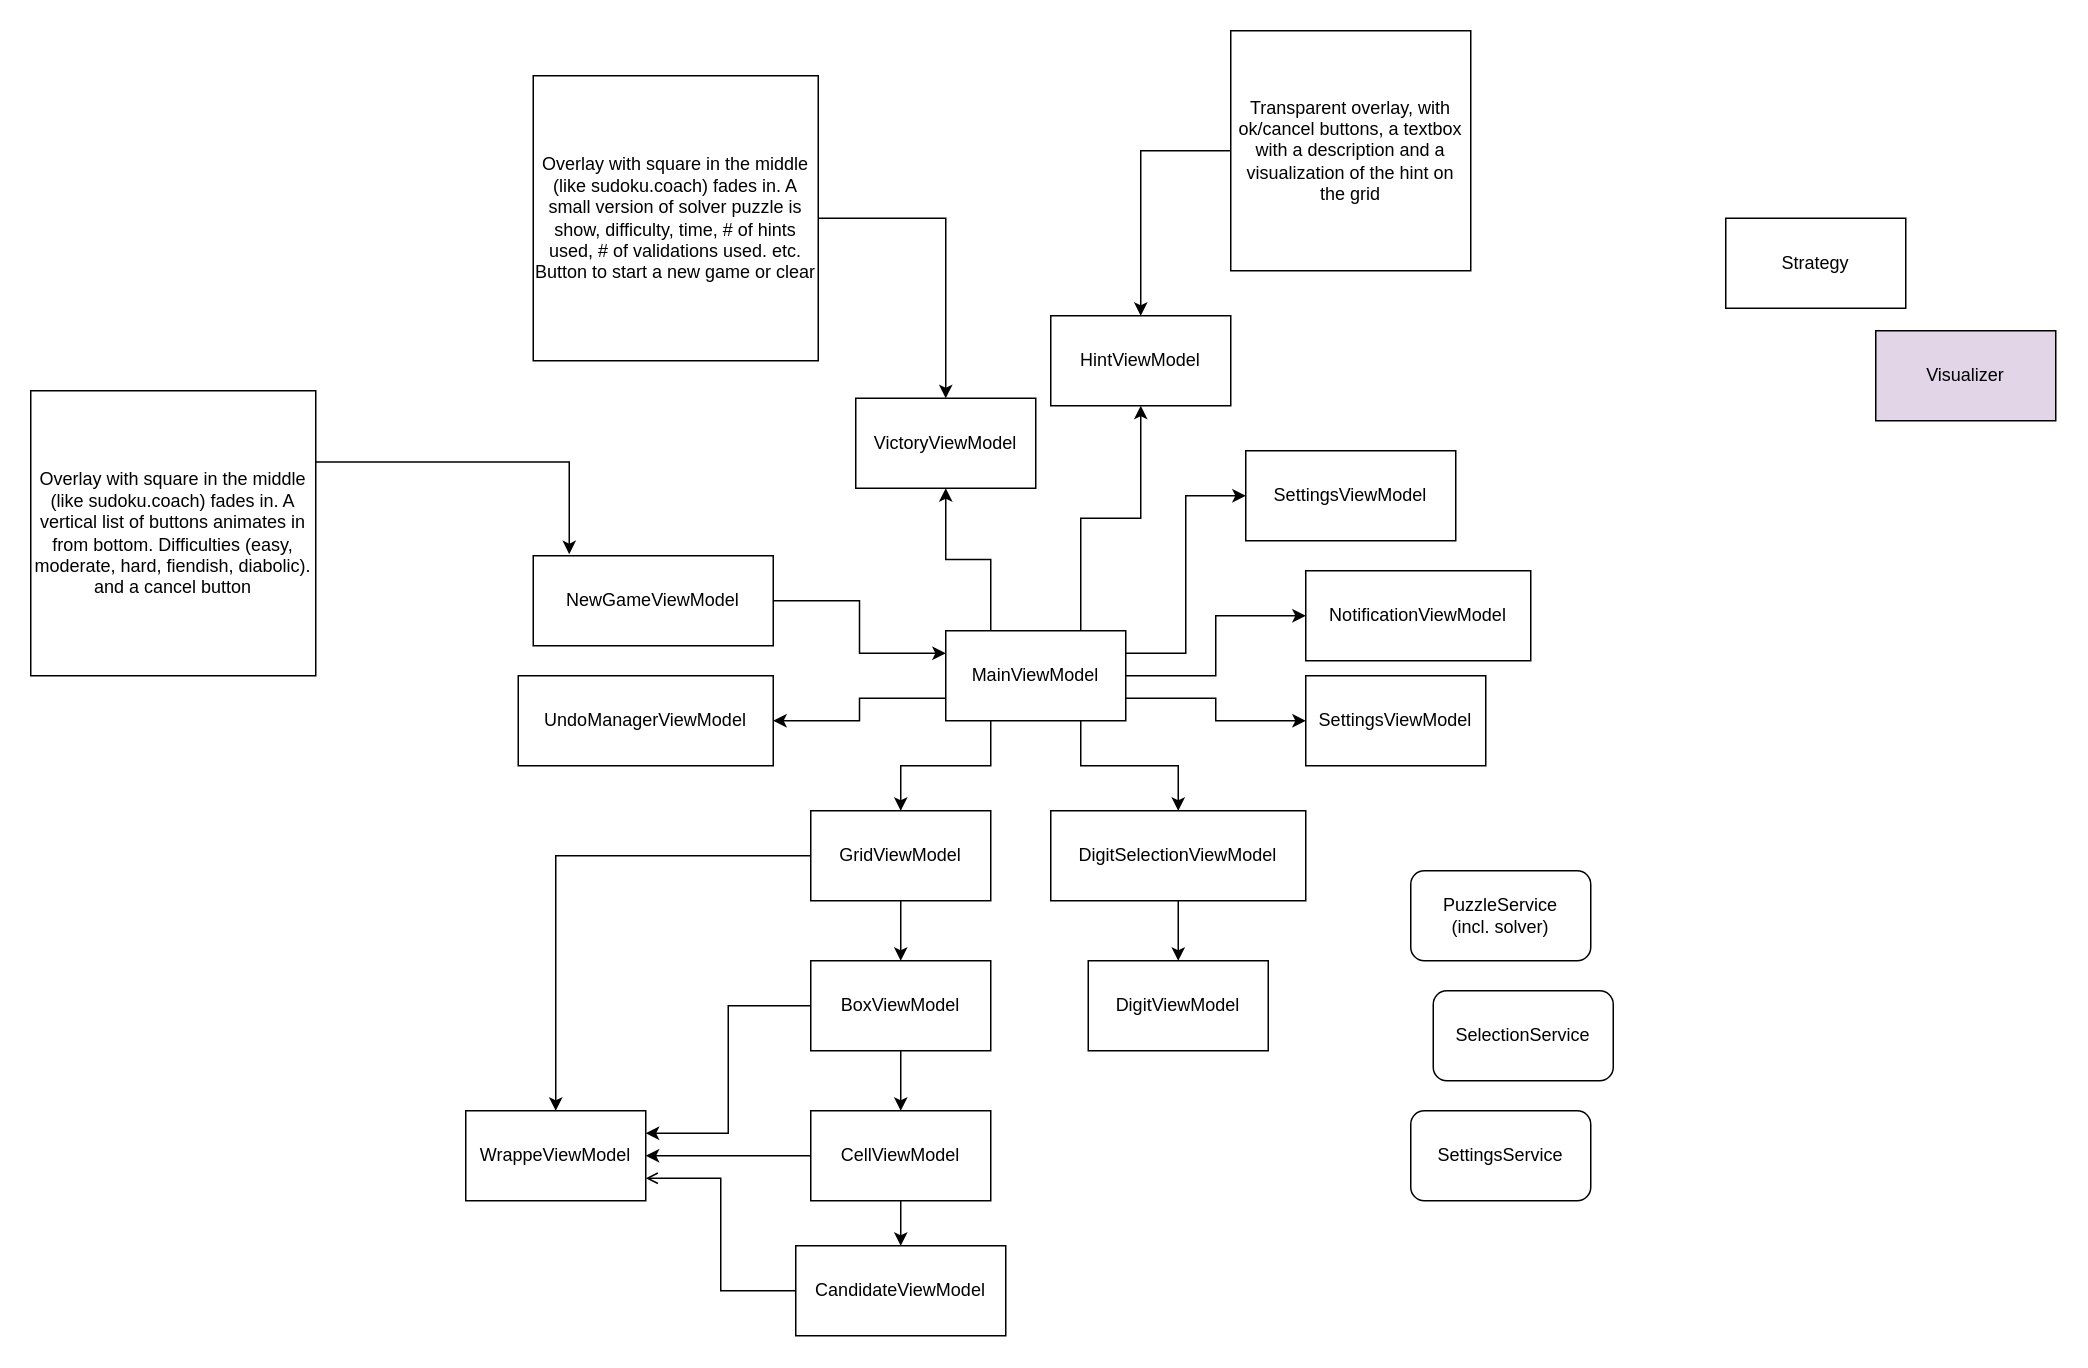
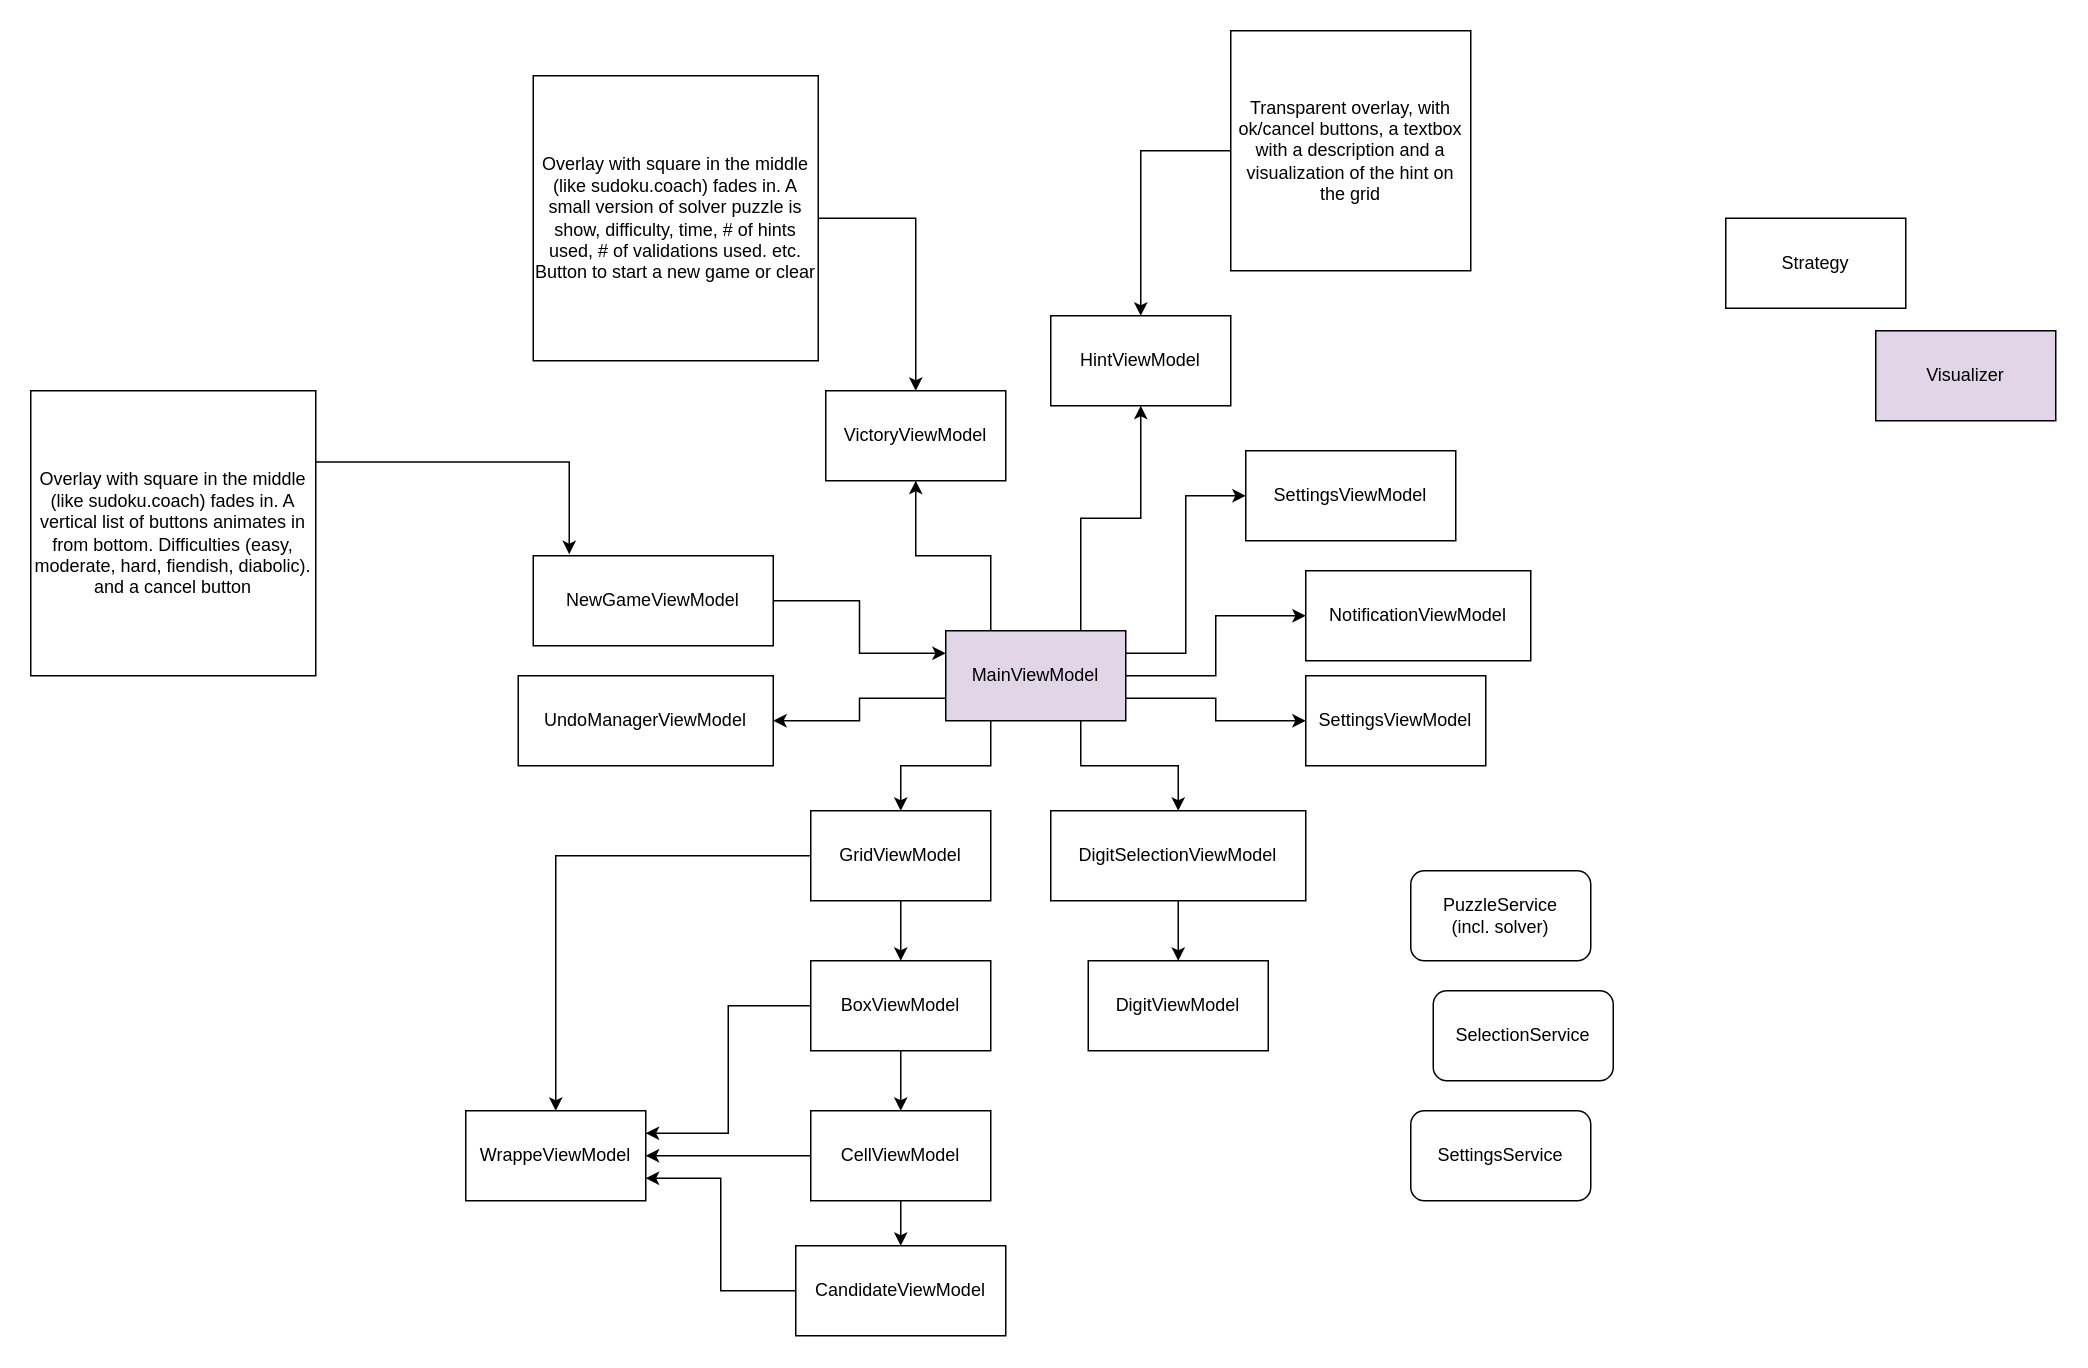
(946, 443) -> (916, 436)
(1036, 676) -> (1036, 676)
(654, 1178) -> (657, 1178)
